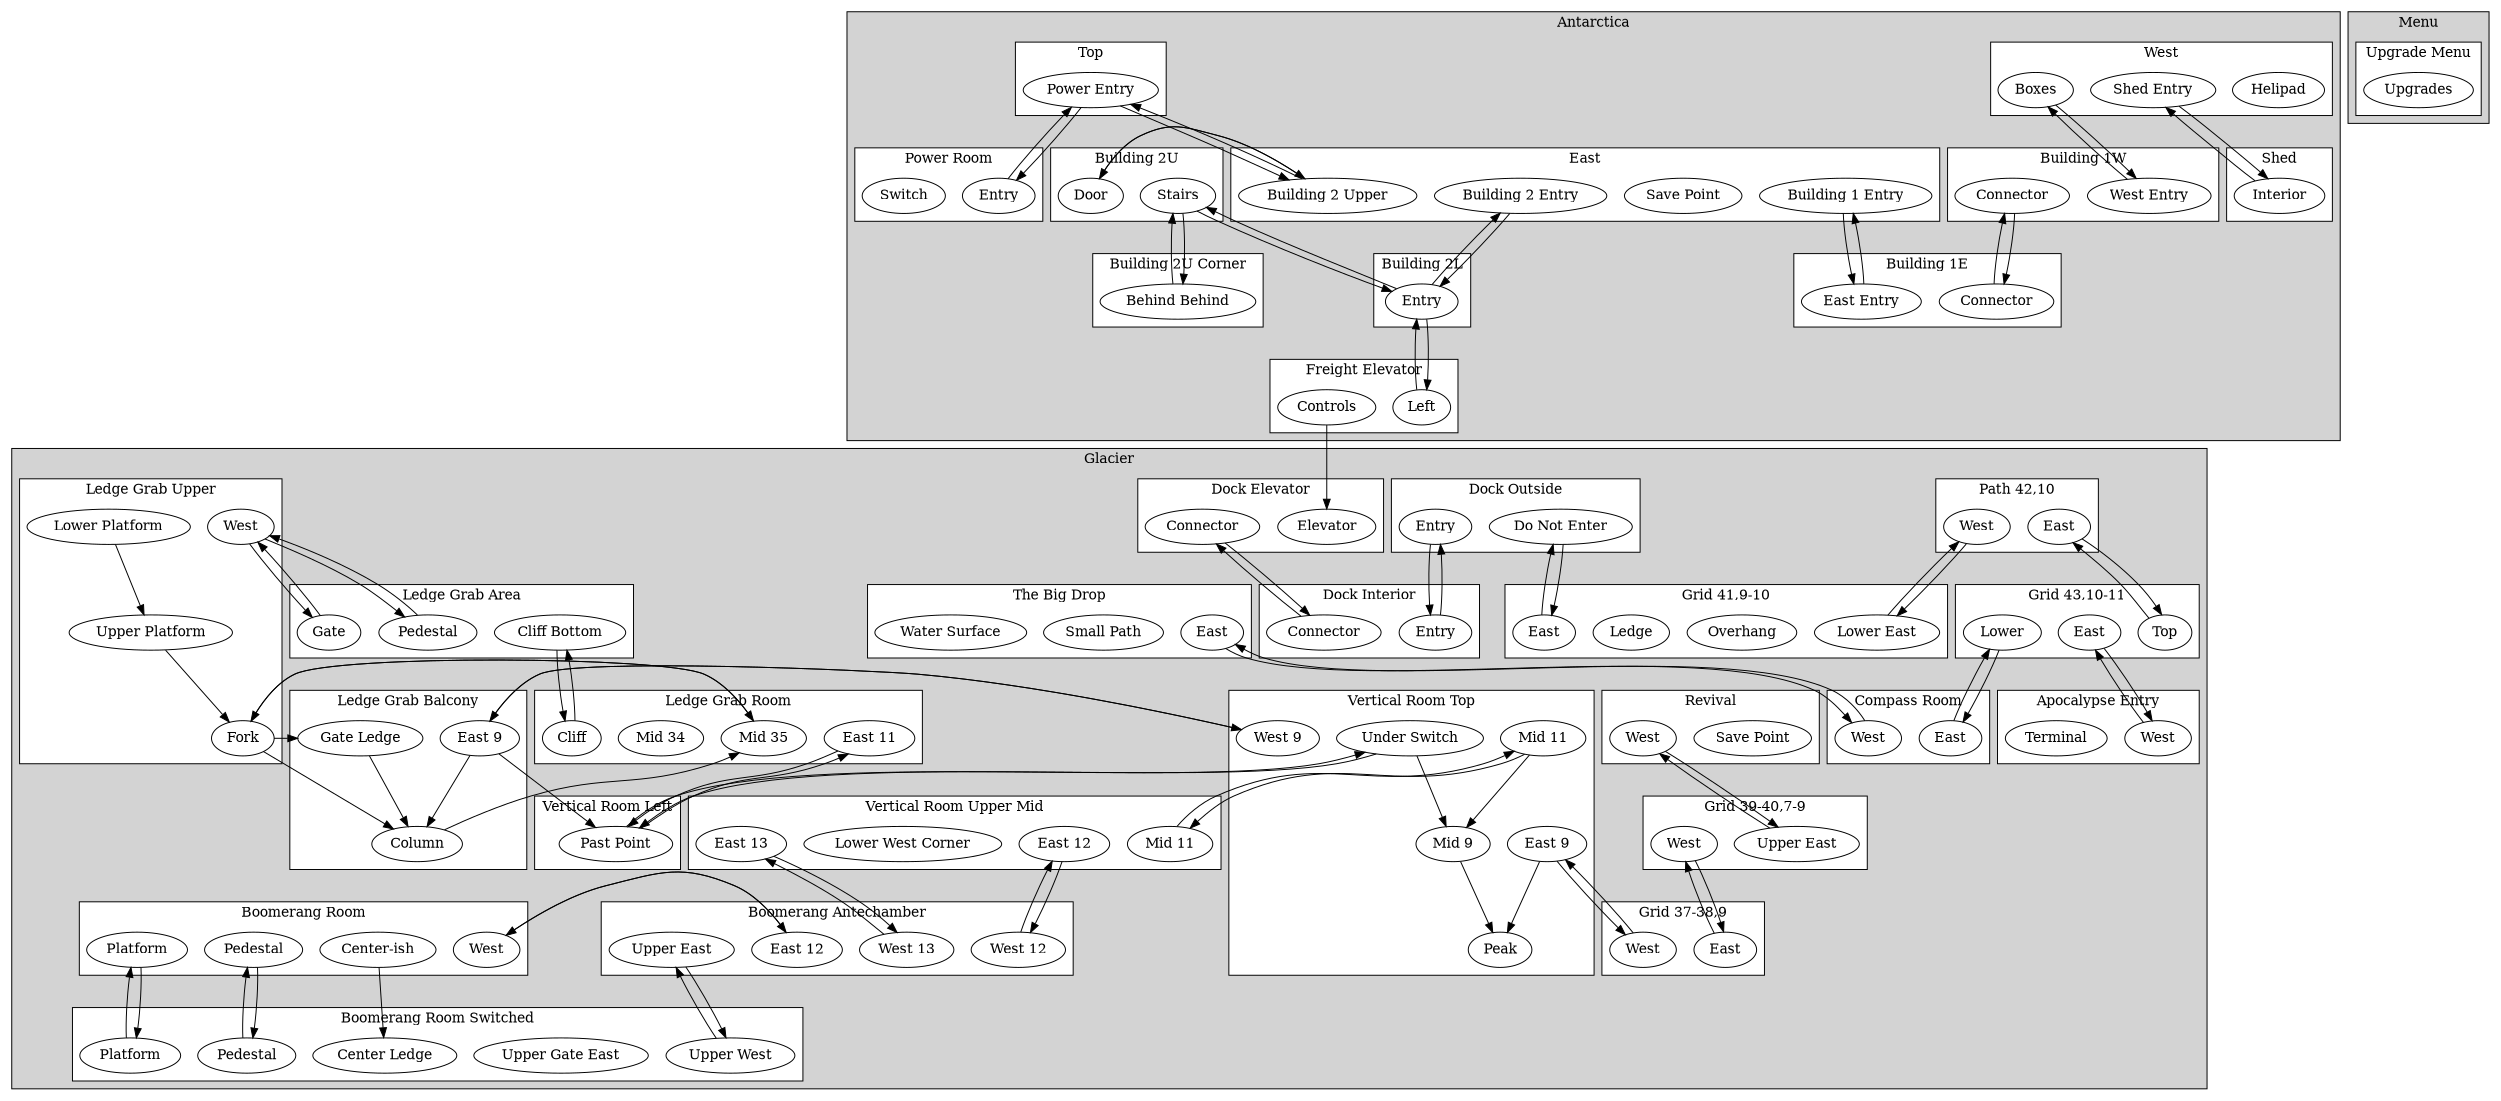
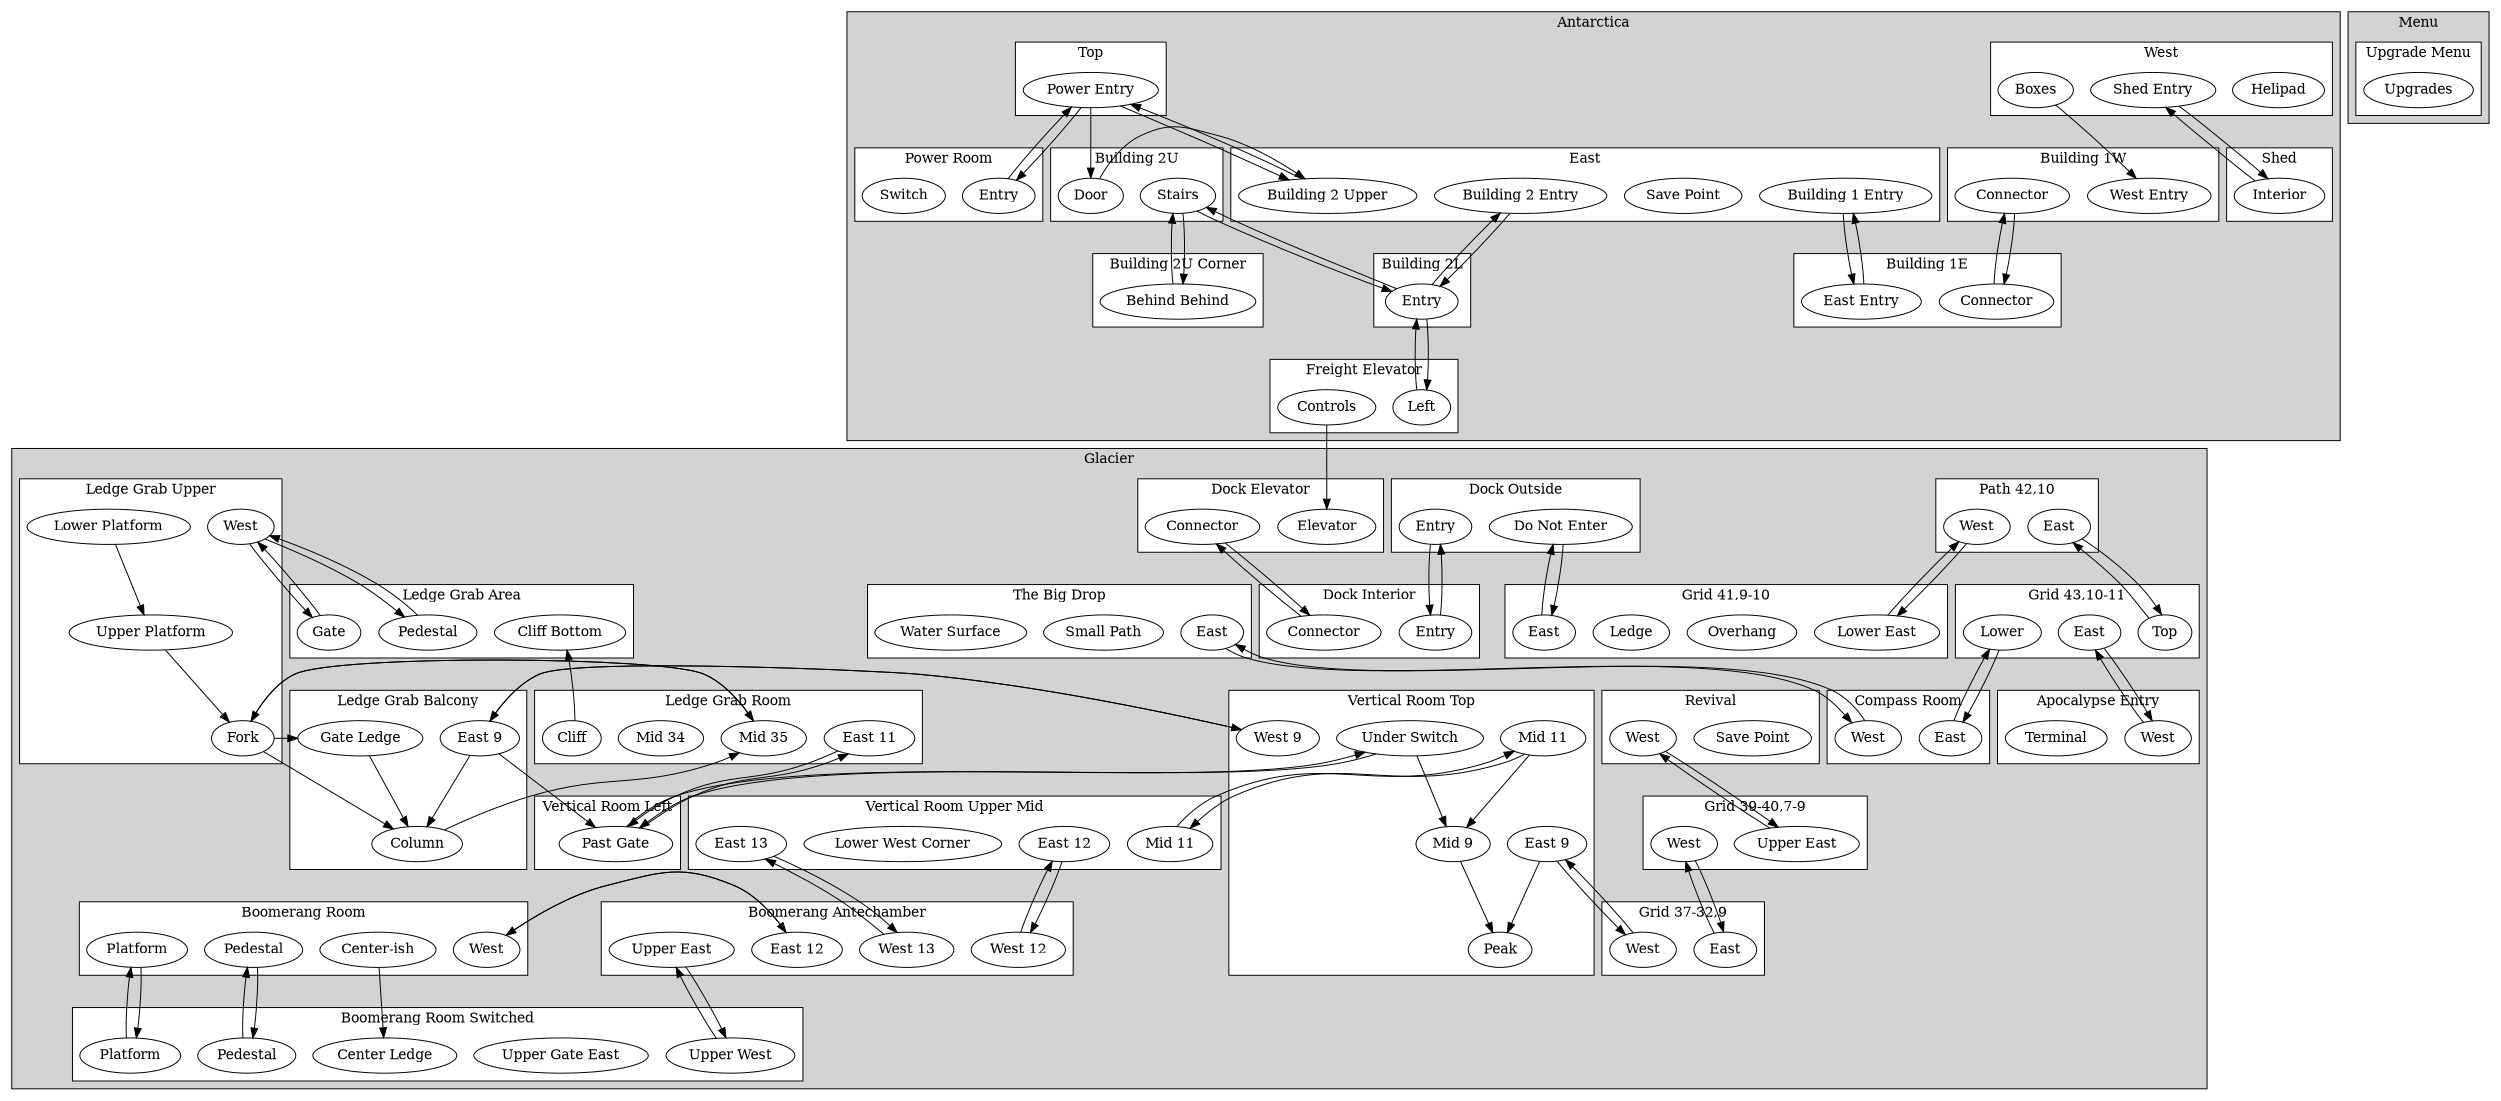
(1202, 131) -> (1091, 138)
(2098, 154) -> none
(559, 681) -> none
(616, 844) -> (616, 844)
(1683, 913) -> (1683, 913)
